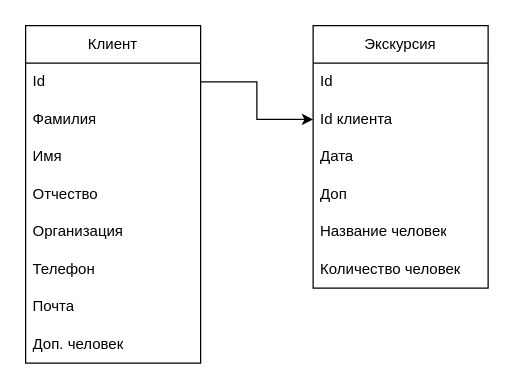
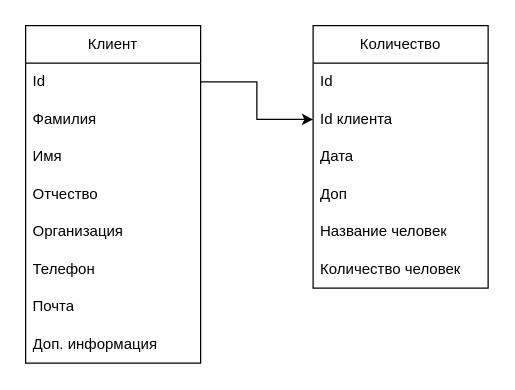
(401, 44) -> (401, 44)
(80, 344) -> (92, 344)
